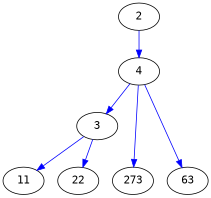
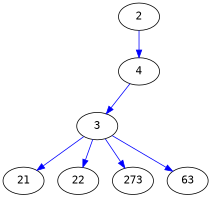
(136, 122) -> (113, 150)
(162, 123) -> (139, 151)
(24, 181) -> (24, 181)
